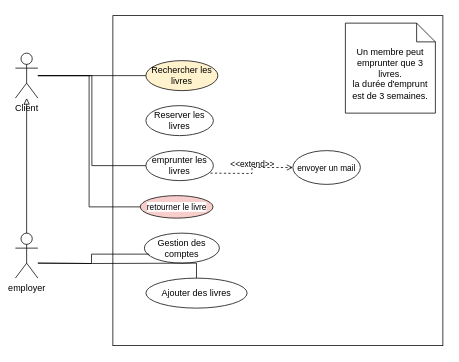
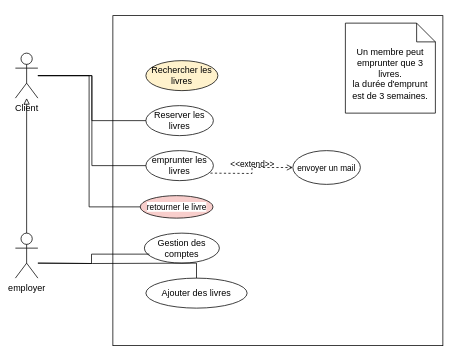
(119, 75) -> none
none -> (119, 120)
